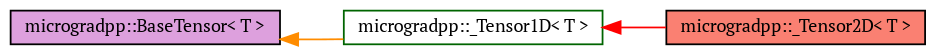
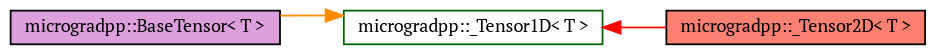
(321, 39) -> (303, 16)
